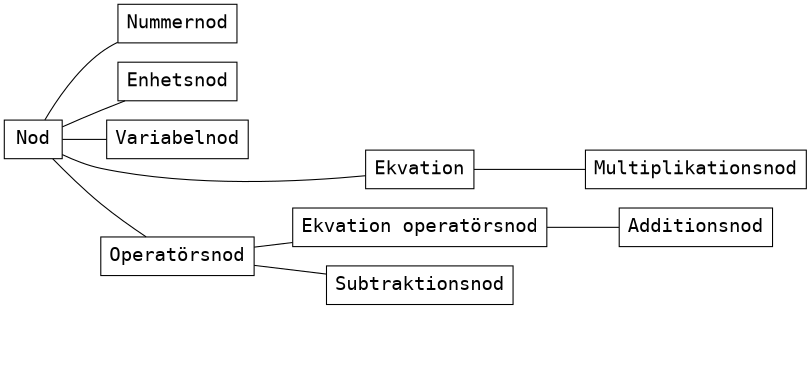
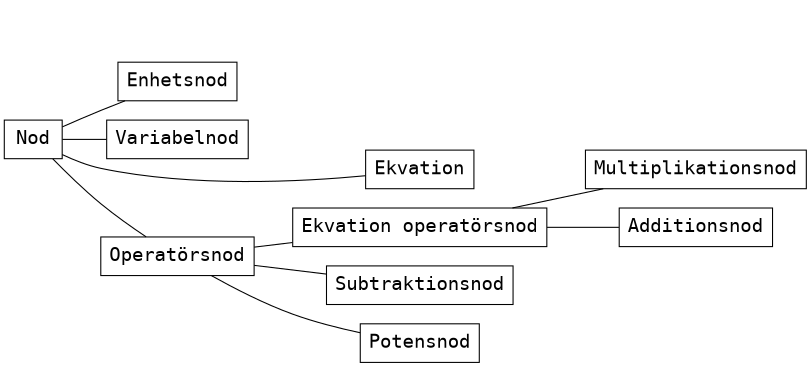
(177, 24) -> none
(530, 169) -> (558, 198)
none -> (420, 343)
